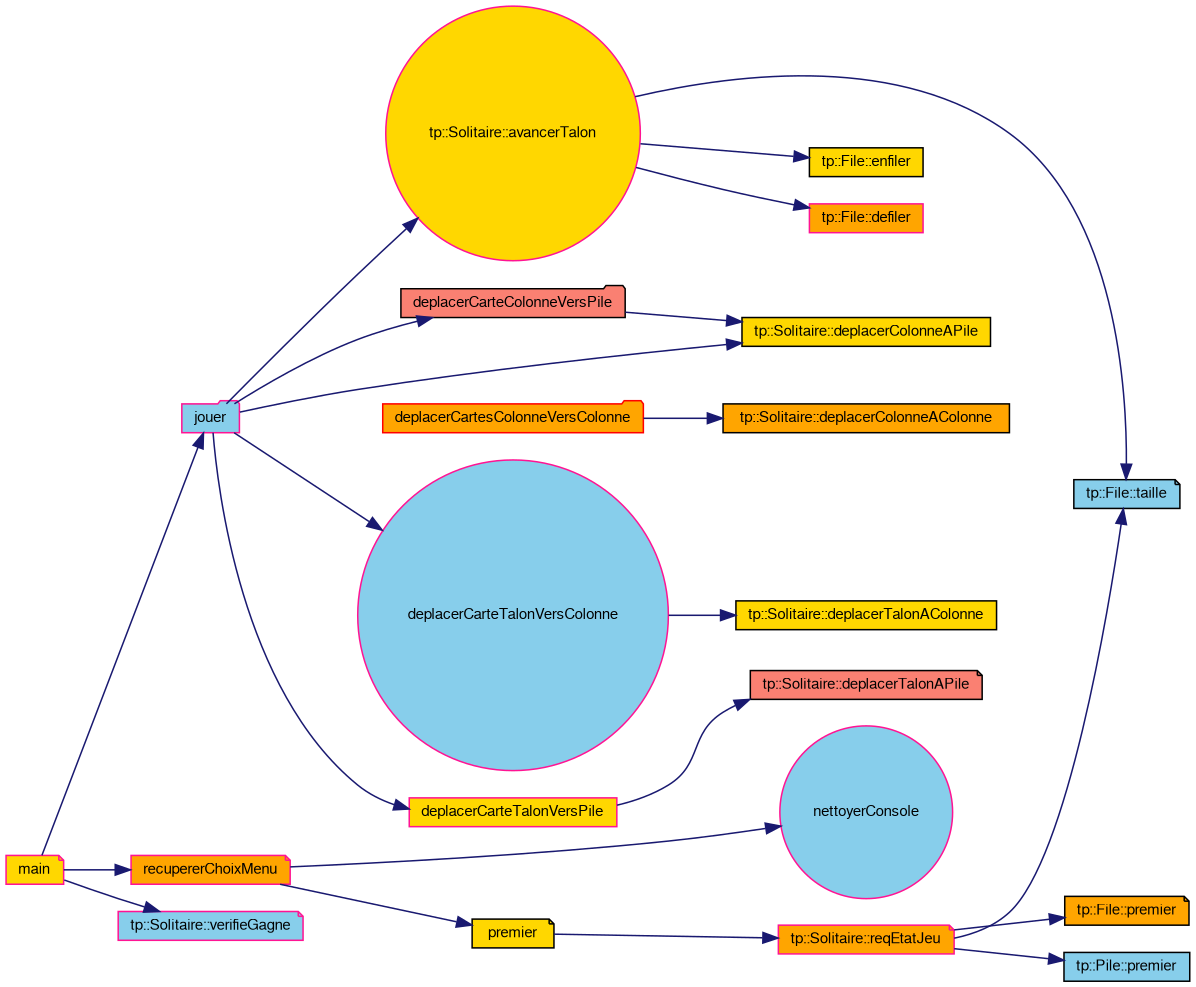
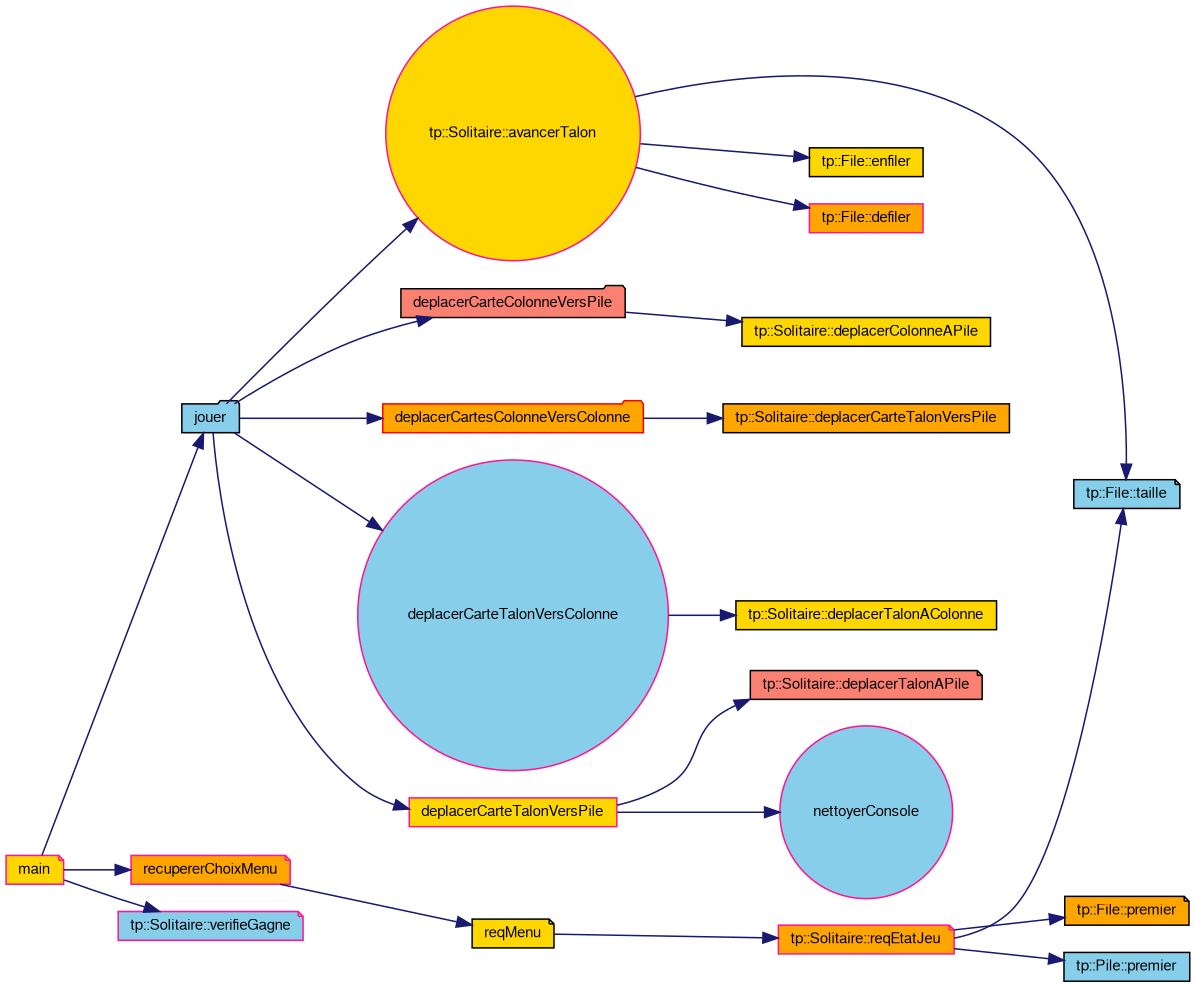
(482, 372) -> (303, 418)
(211, 418) -> (211, 418)
(866, 418) -> (866, 418)
(528, 853) -> (691, 812)
(513, 933) -> (513, 933)
